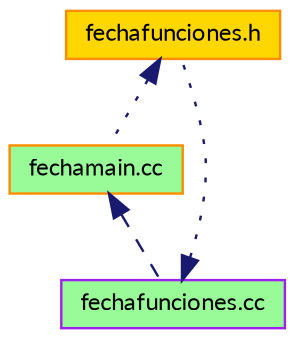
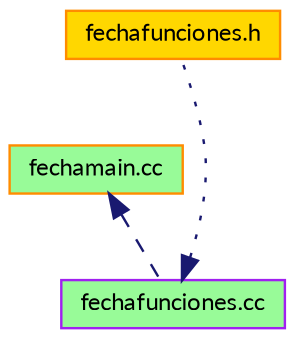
(128, 113) -> none
